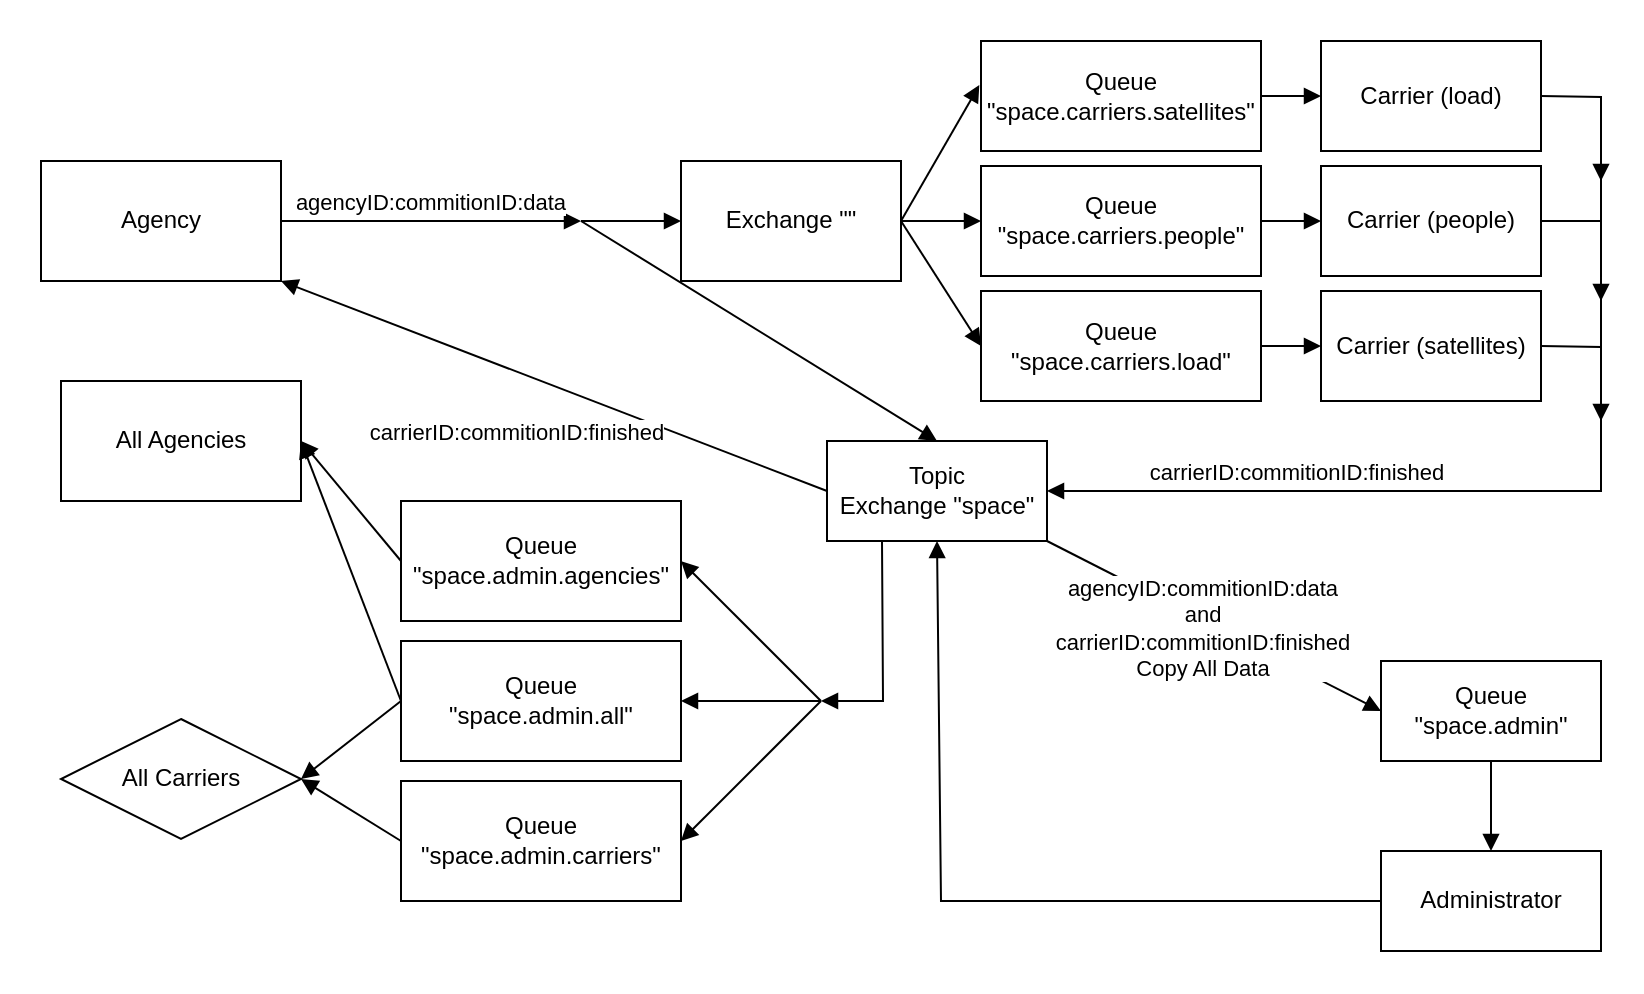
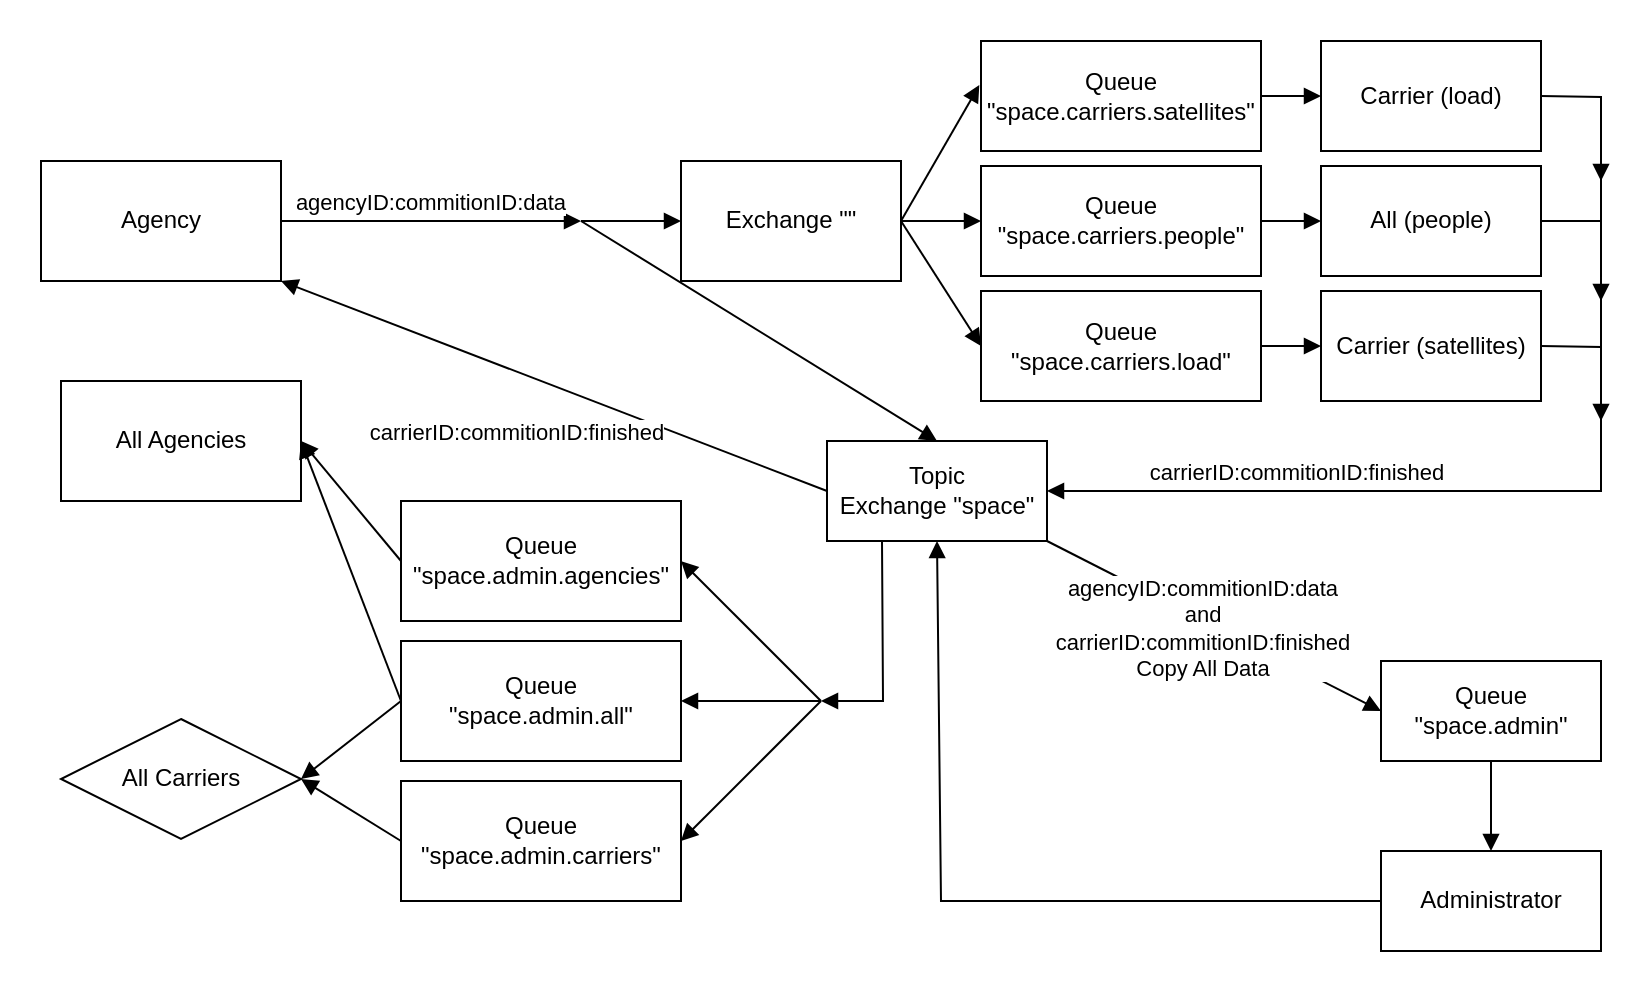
(1432, 221) -> (1432, 221)
